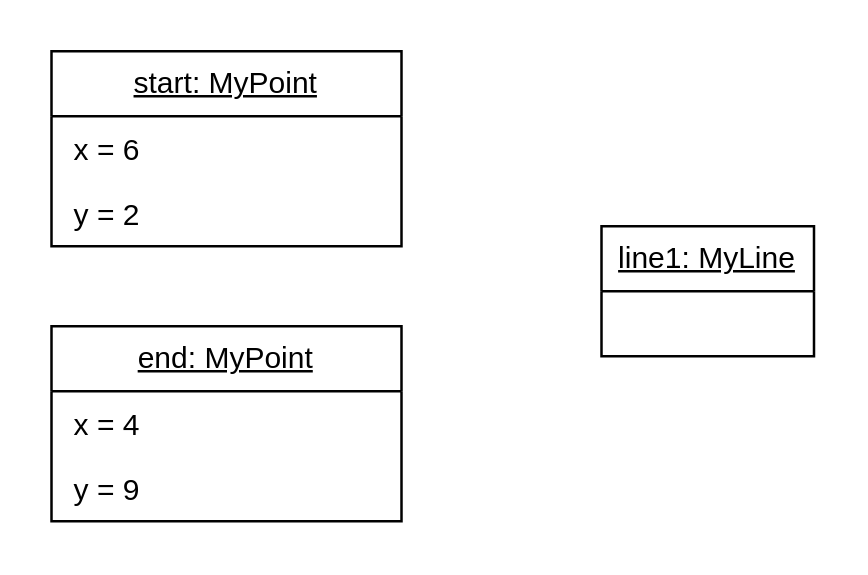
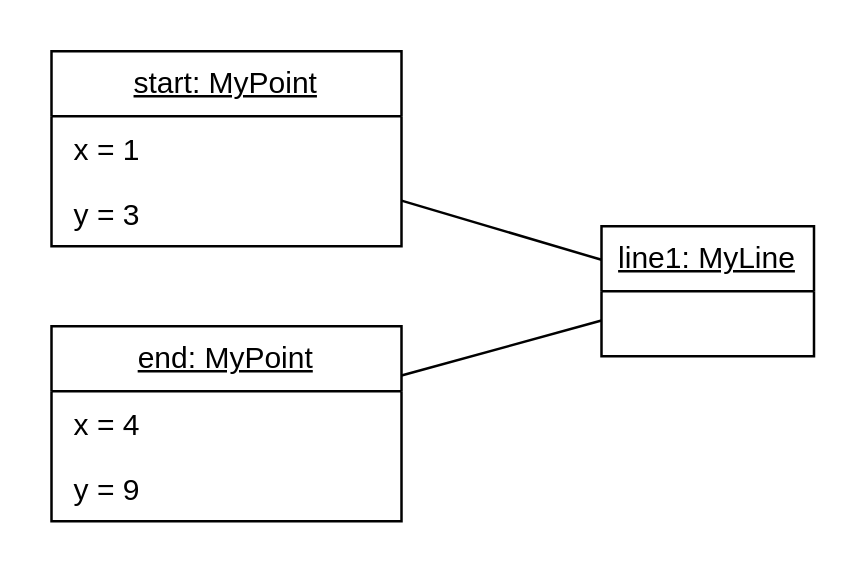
(100, 152) -> (100, 152)
(100, 217) -> (100, 217)
none -> (498, 229)
none -> (504, 347)
